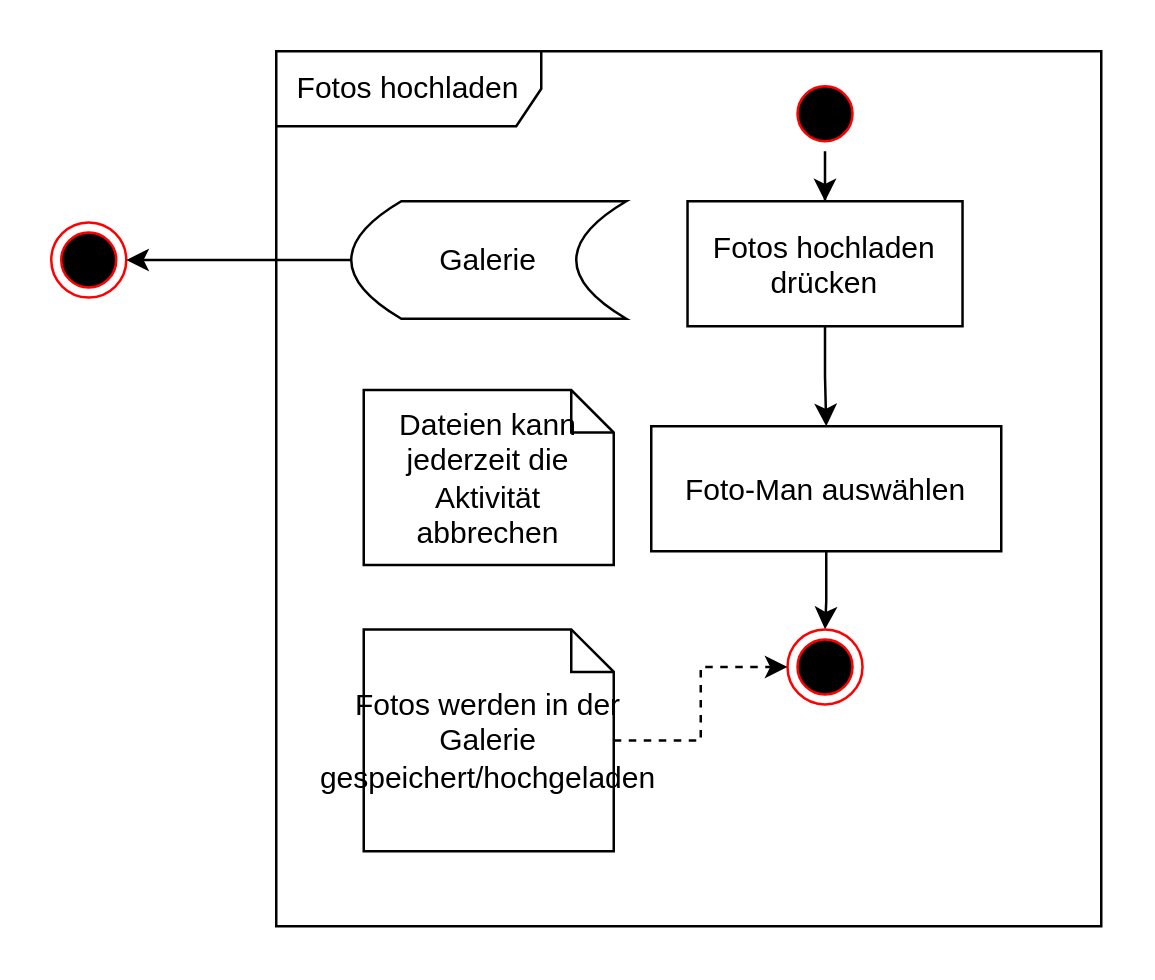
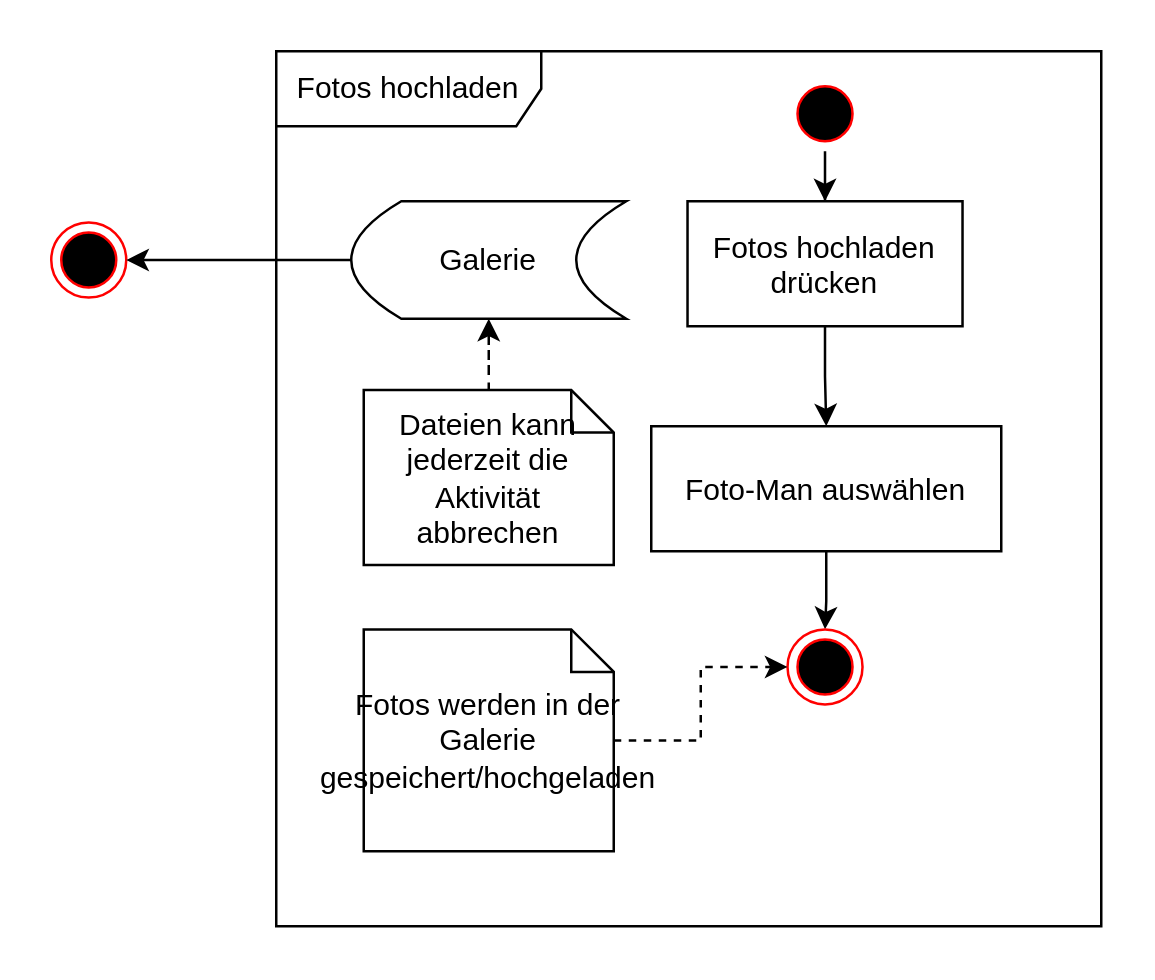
none -> (489, 346)
